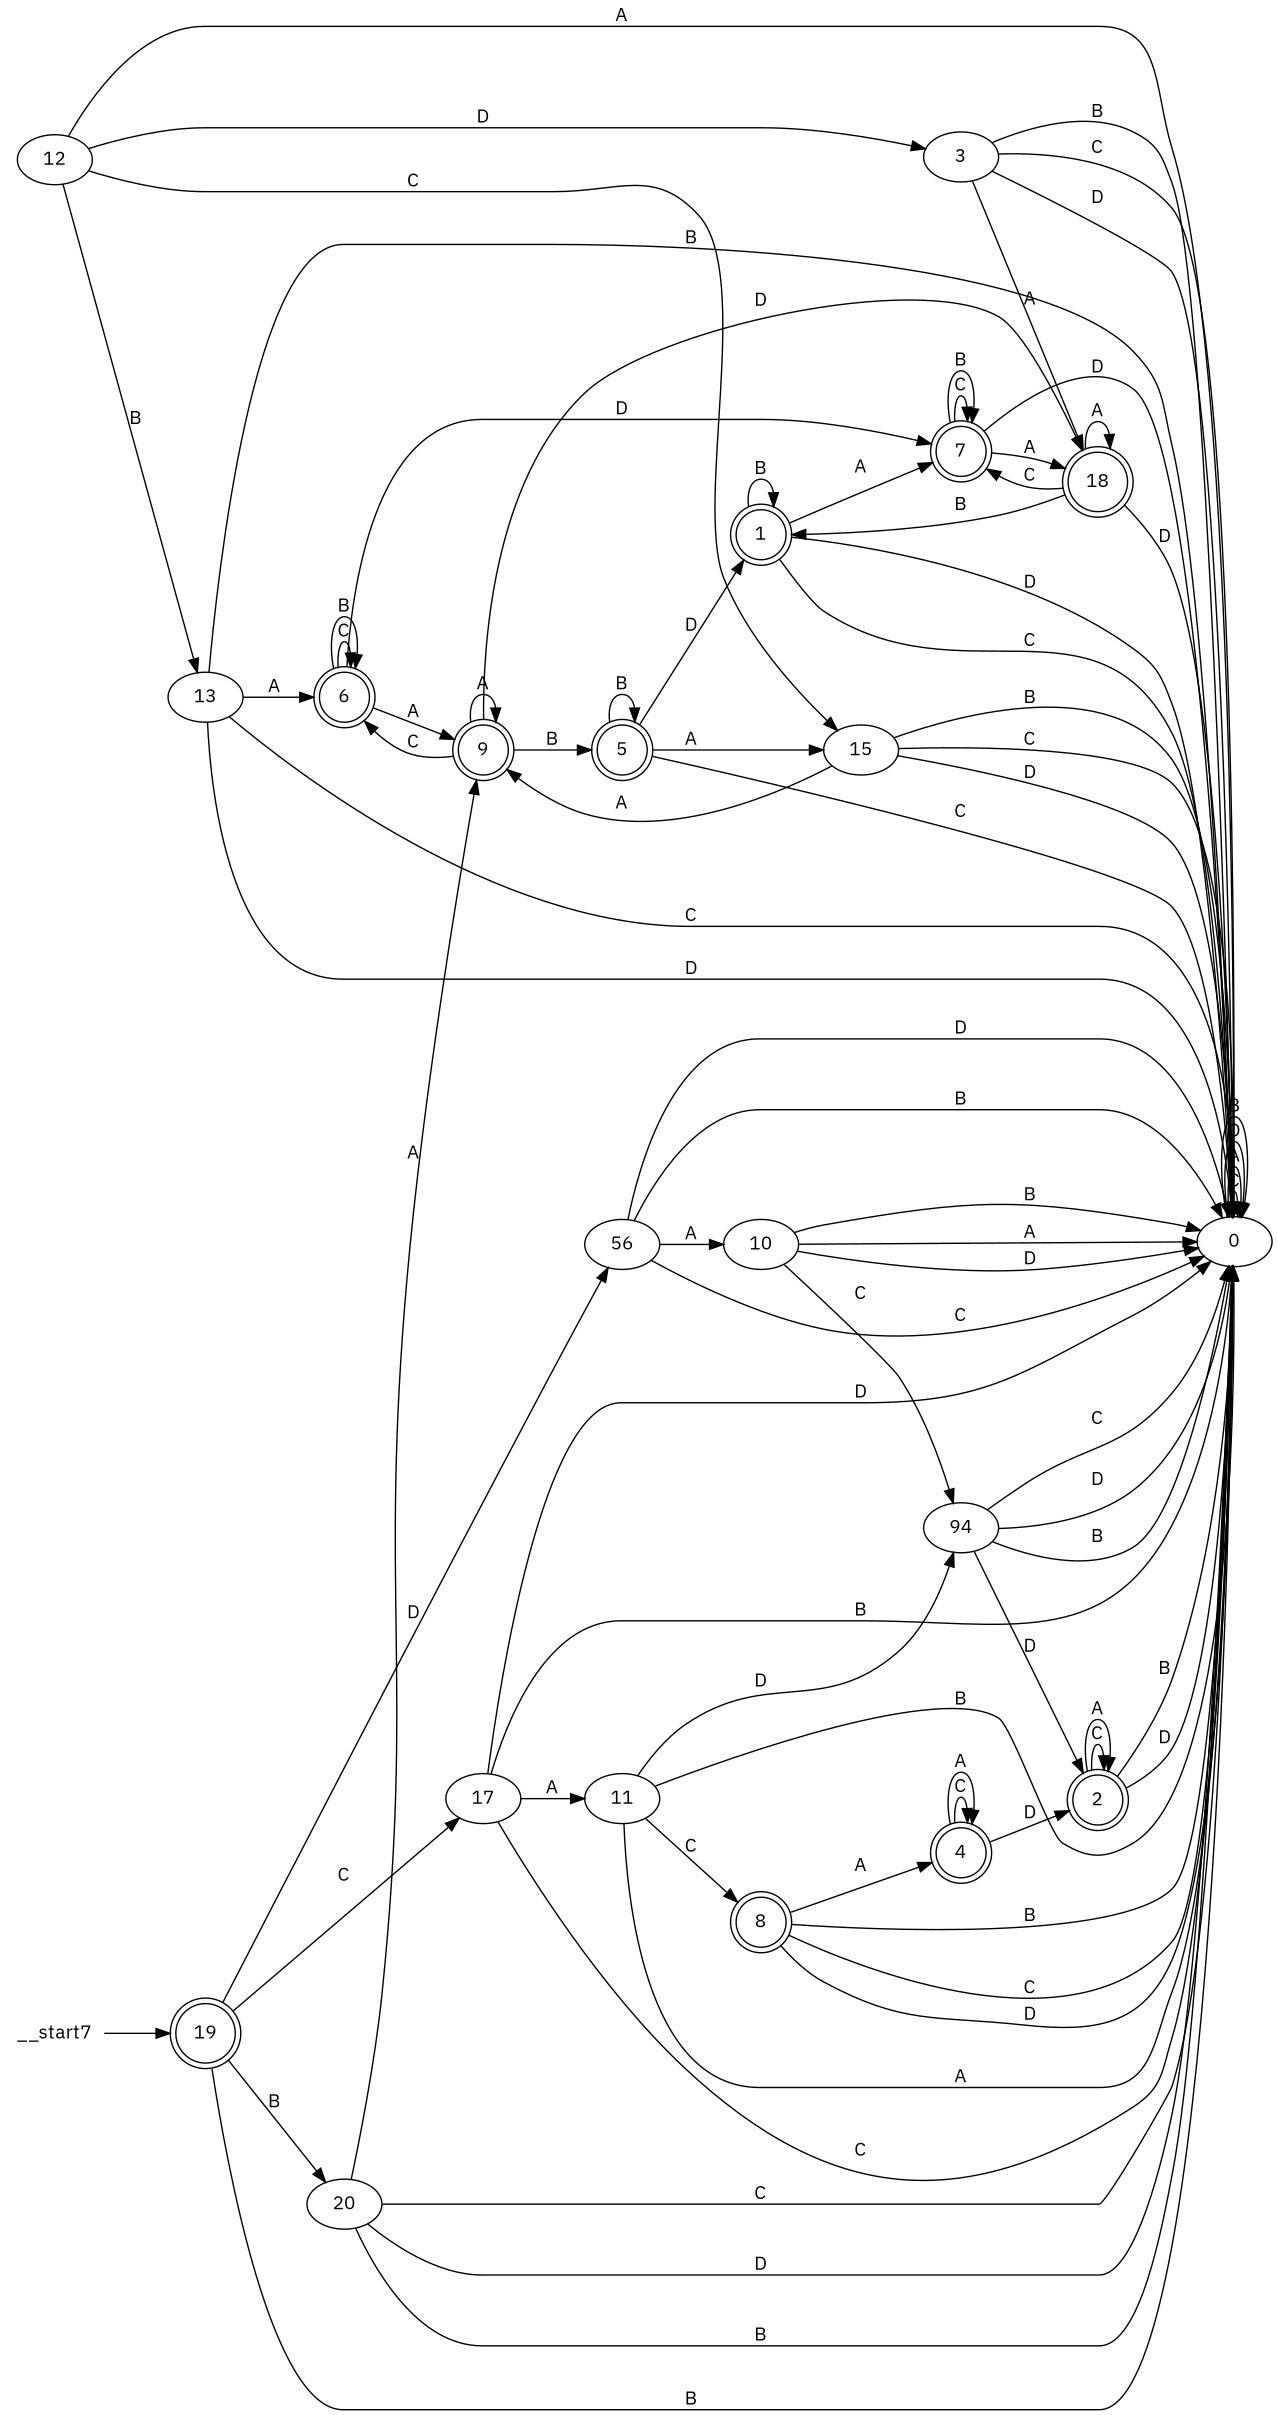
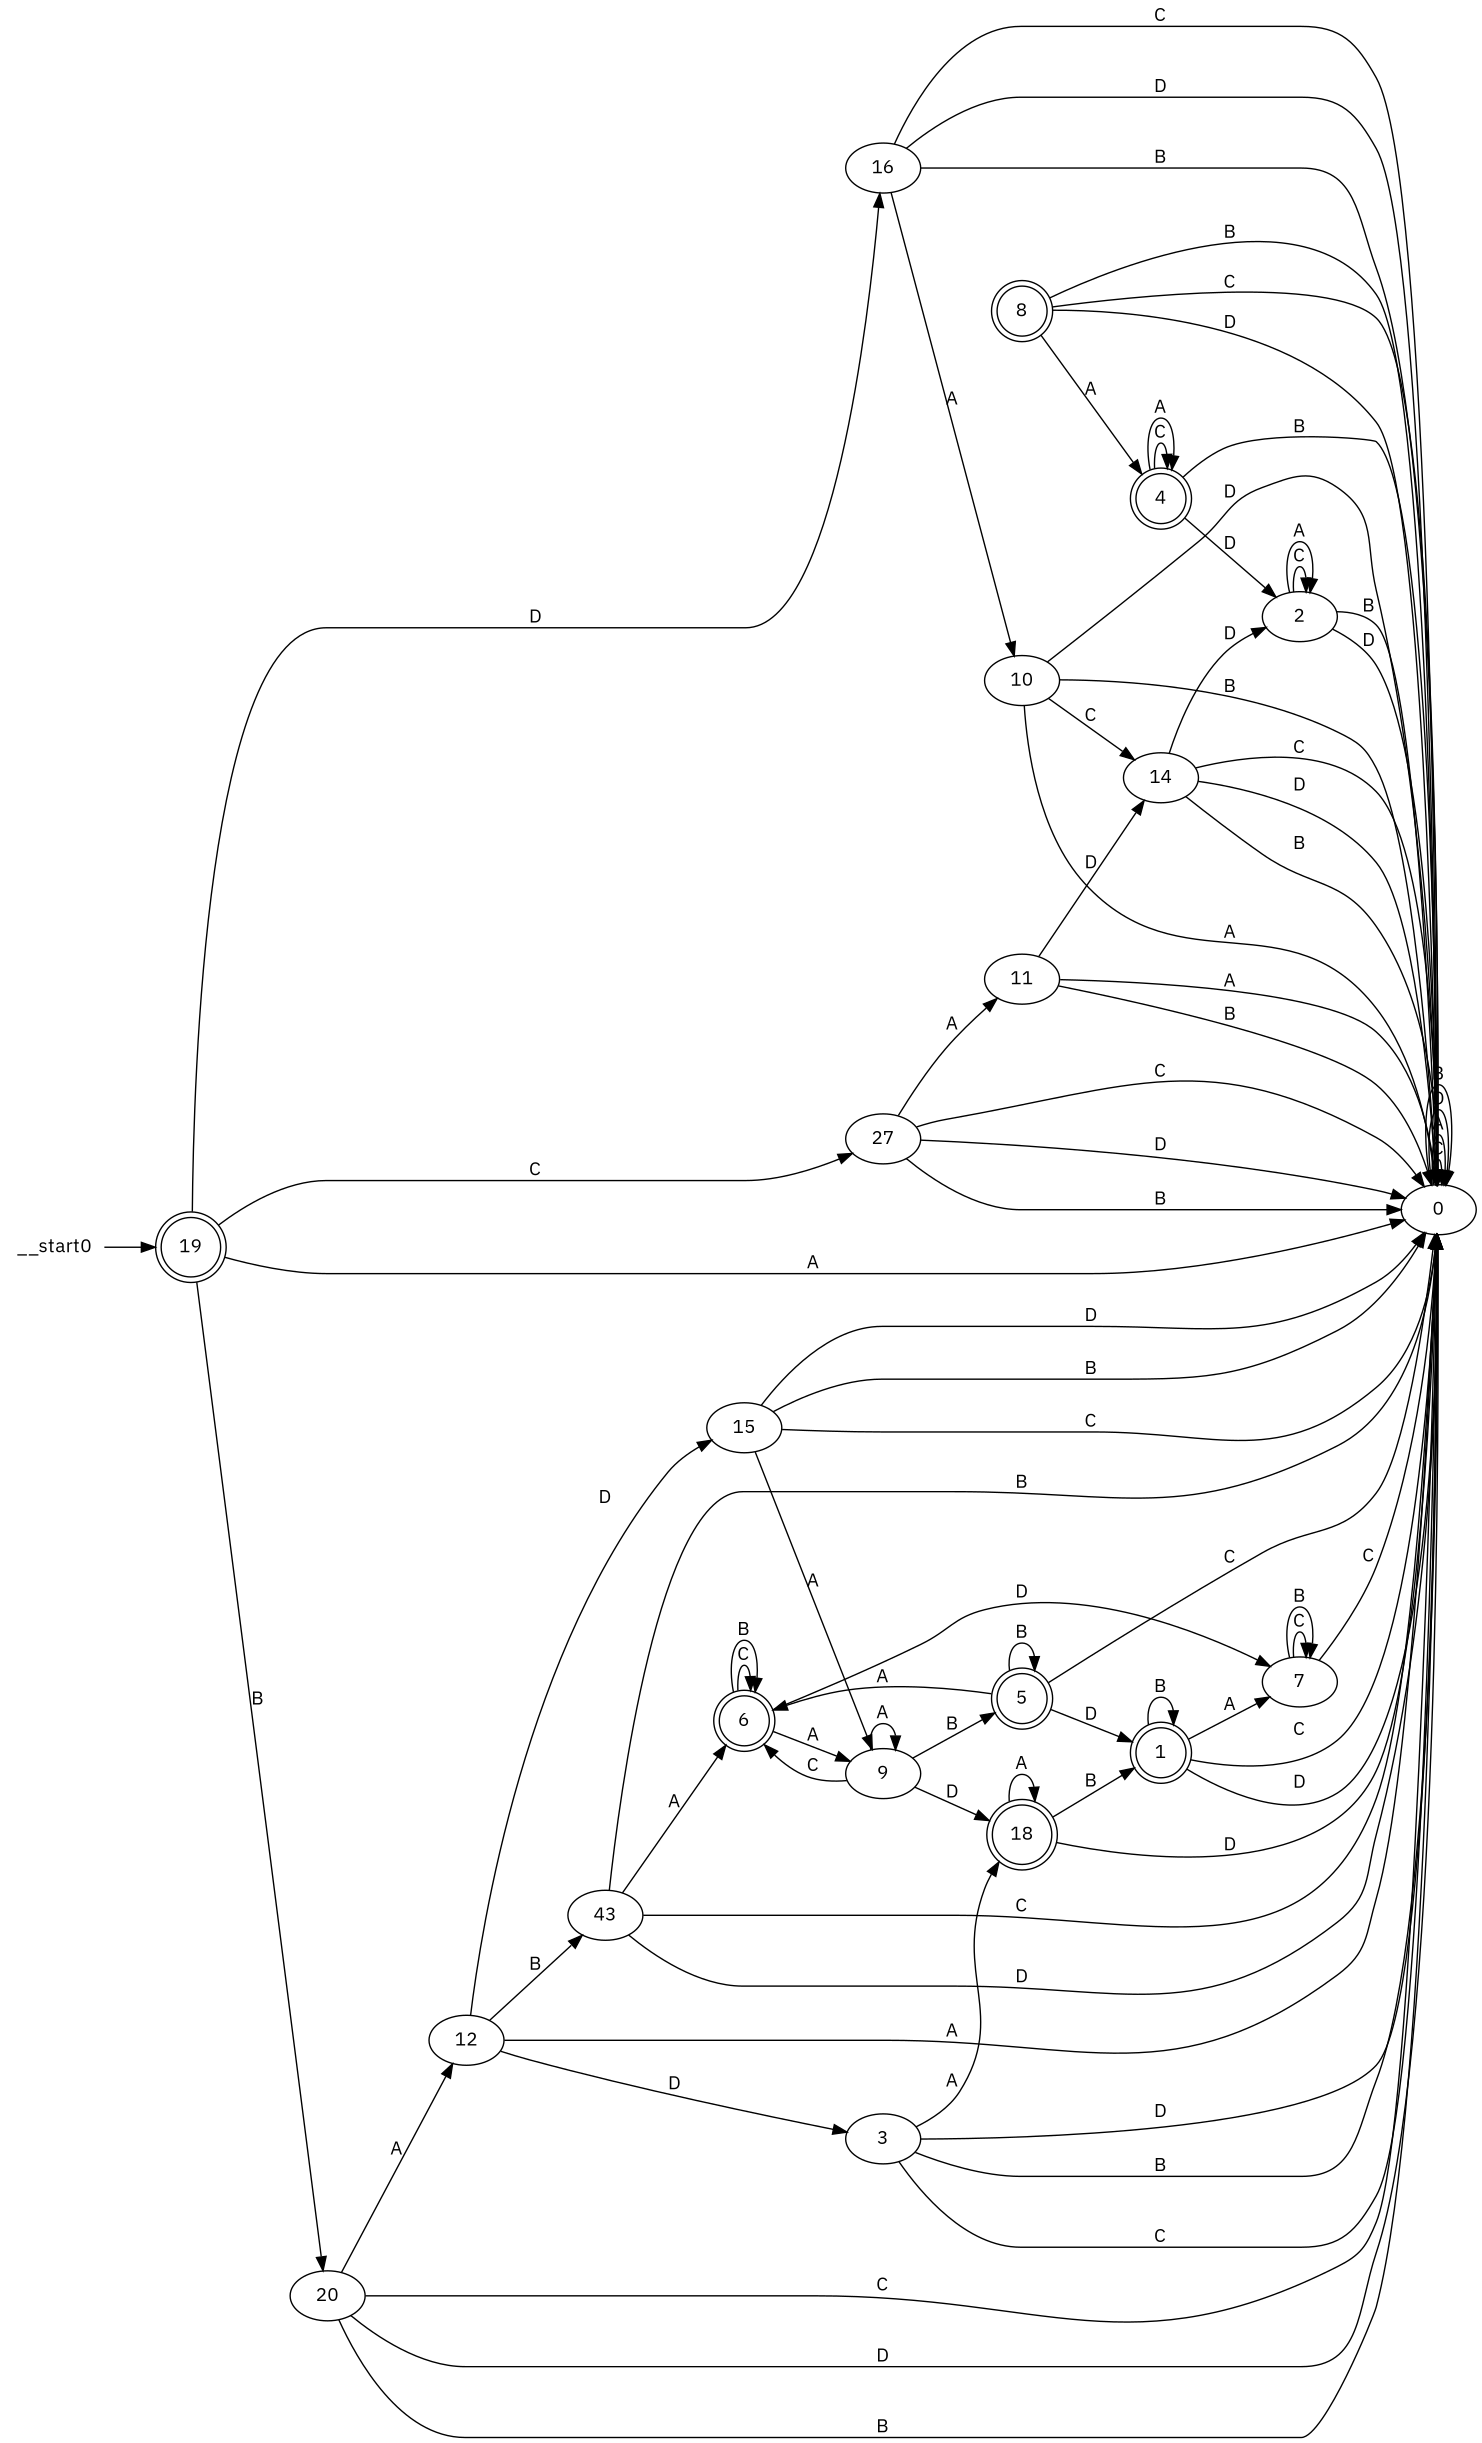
(414, 181) -> (605, 1498)
(1098, 367) -> (1369, 1556)
(961, 451) -> (1300, 1682)
(1022, 457) -> none
(1030, 487) -> none
(206, 697) -> (605, 1915)
none -> (1422, 701)
(483, 750) -> (883, 1774)
(731, 750) -> (888, 1687)
(622, 1244) -> (883, 168)
(396, 1486) -> (394, 2174)
(961, 1528) -> (1161, 778)
(483, 1799) -> (883, 1139)
(1098, 1800) -> (1300, 617)
(686, 1855) -> none
(55, 2033) -> (55, 1247)
(692, 2399) -> (814, 1263)
